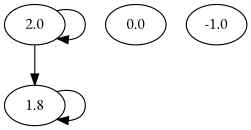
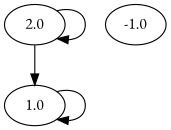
(136, 25) -> none
(35, 105) -> (35, 105)
